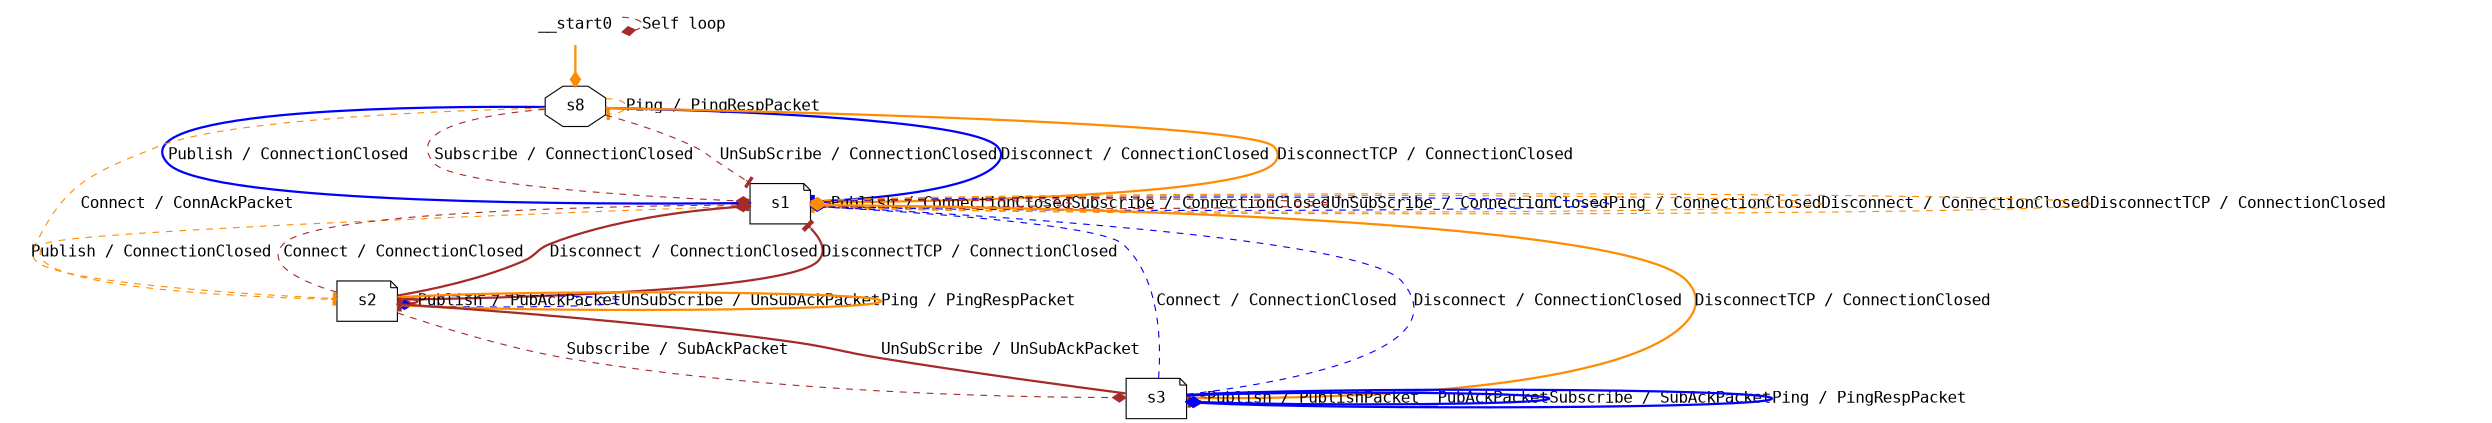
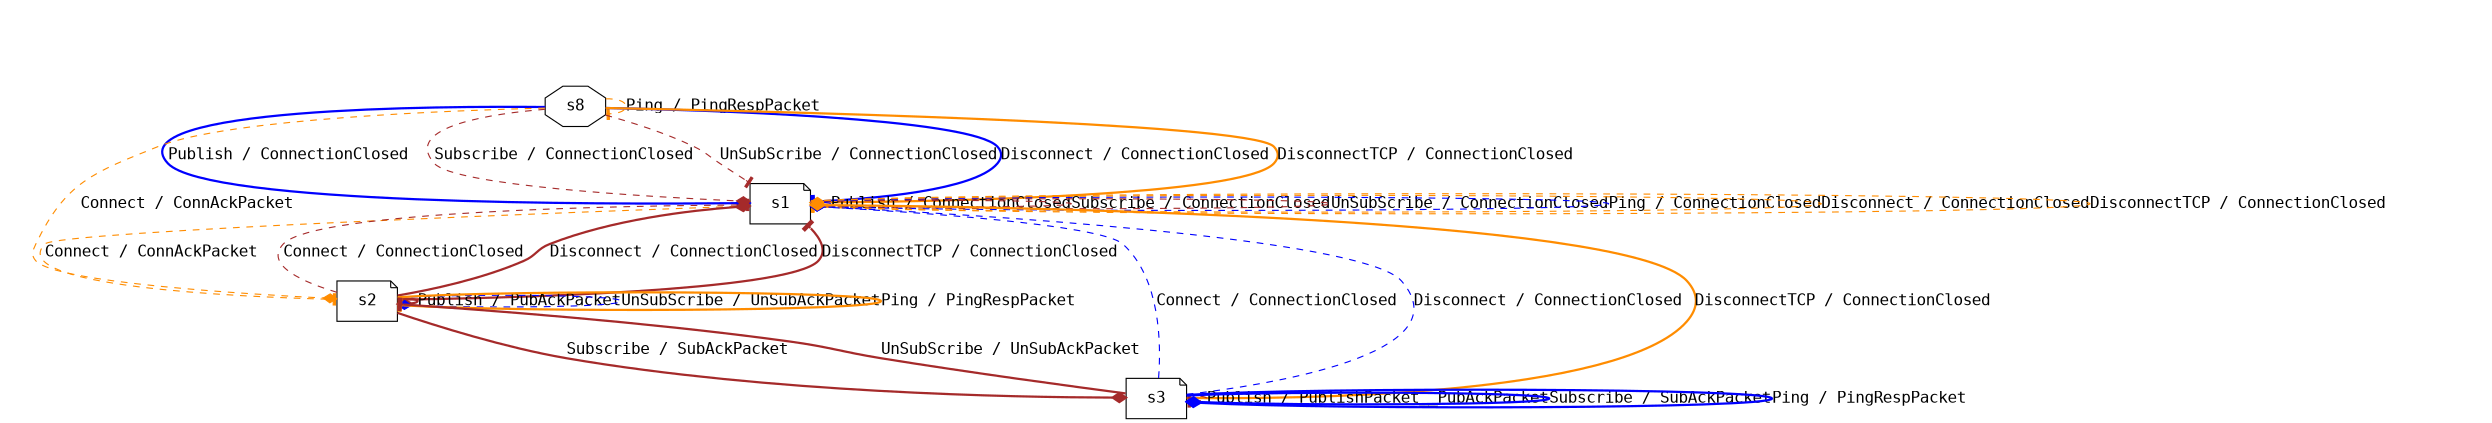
(575, 25) -> none
(117, 164) -> (117, 164)
(151, 252) -> (151, 252)
(751, 381) -> (751, 381)
